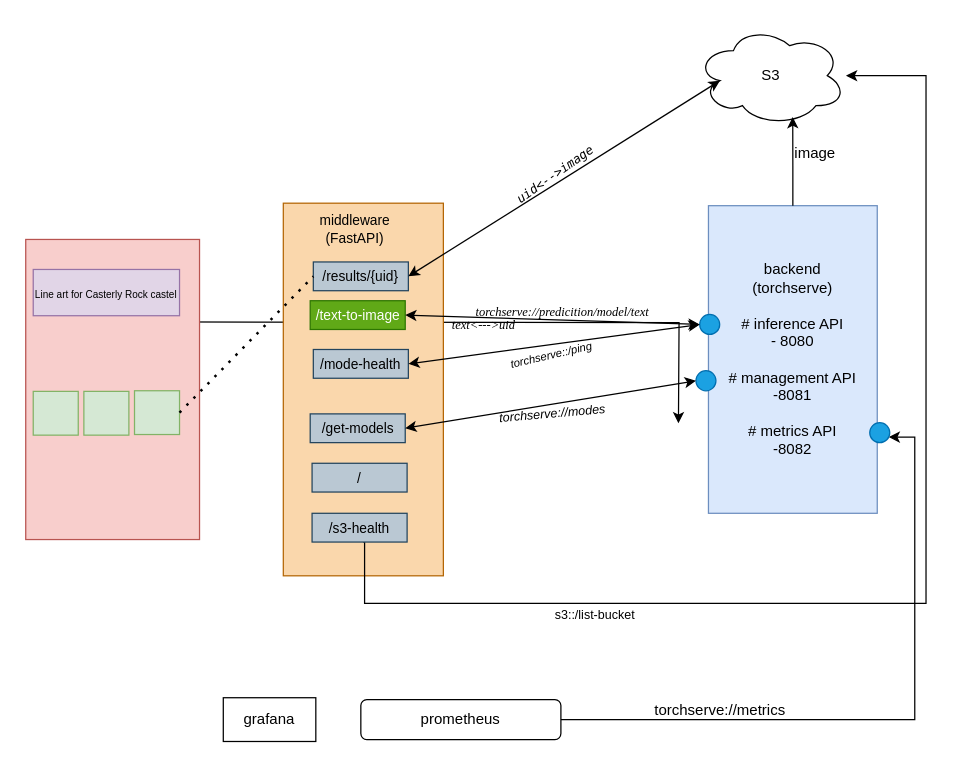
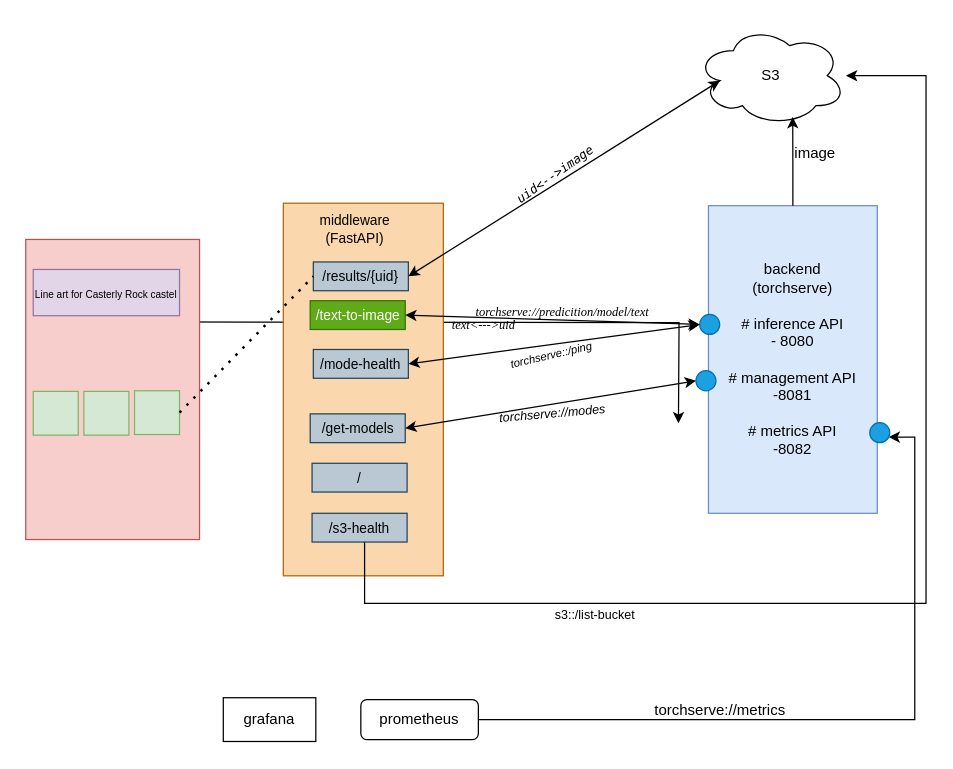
(461, 719) -> (419, 719)
